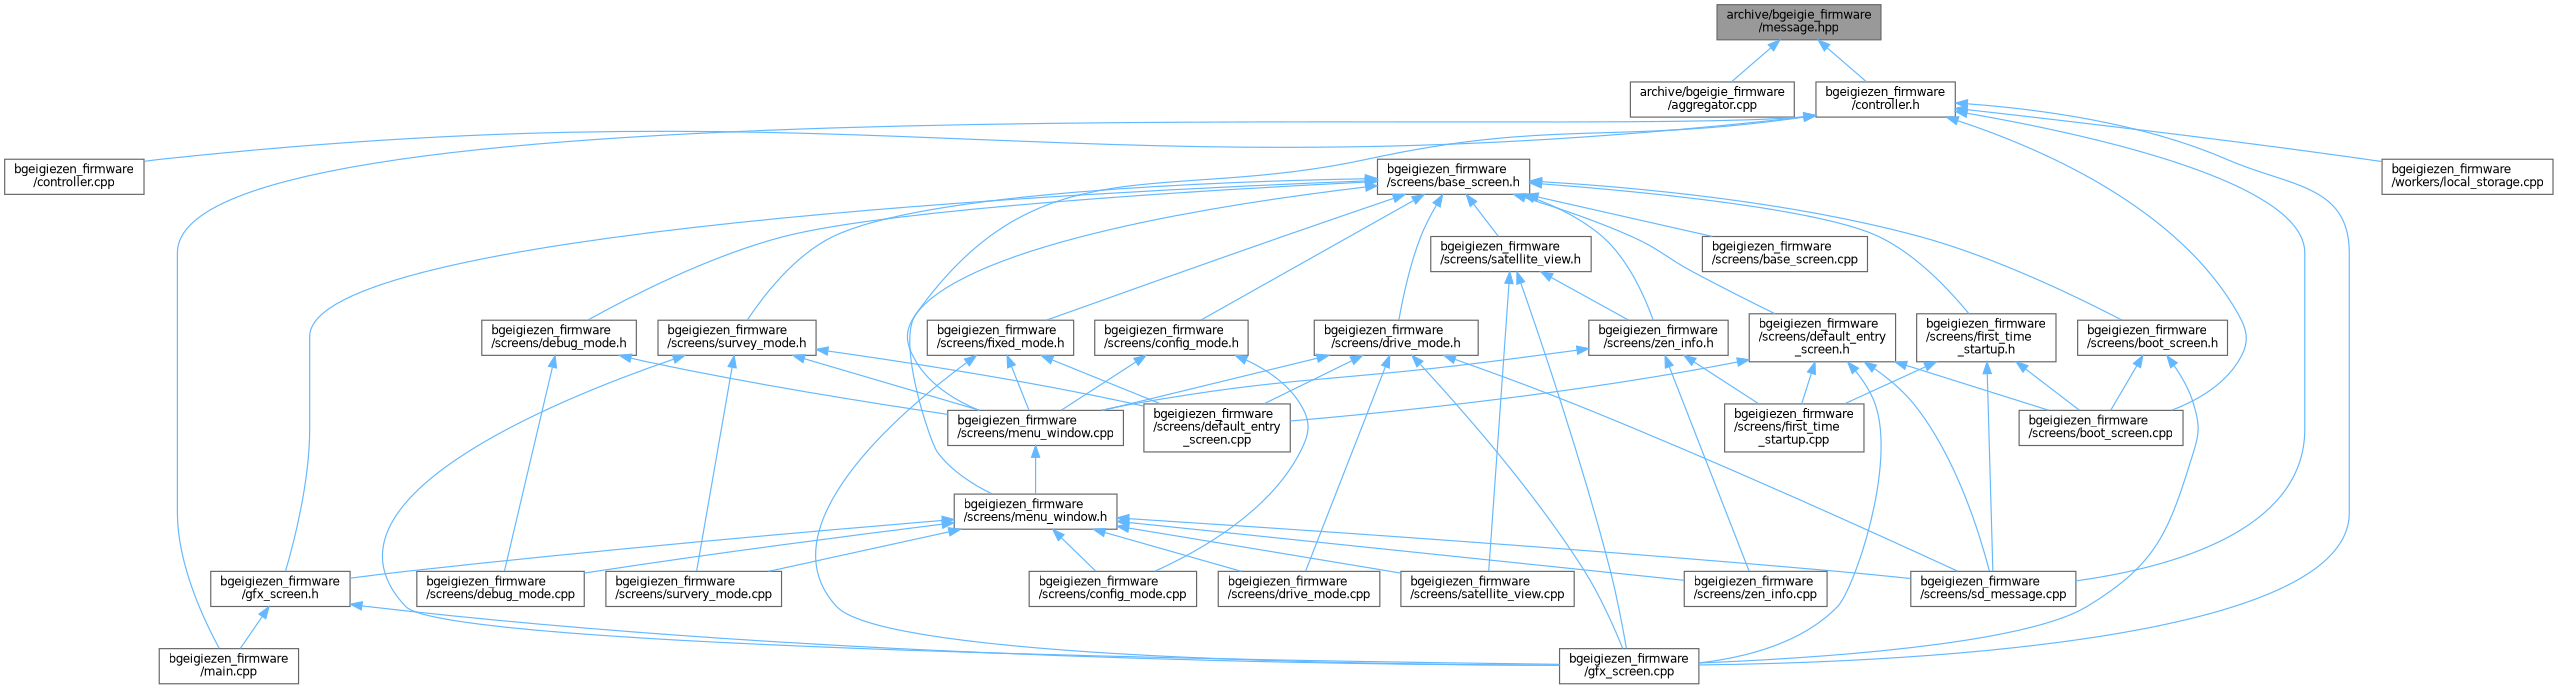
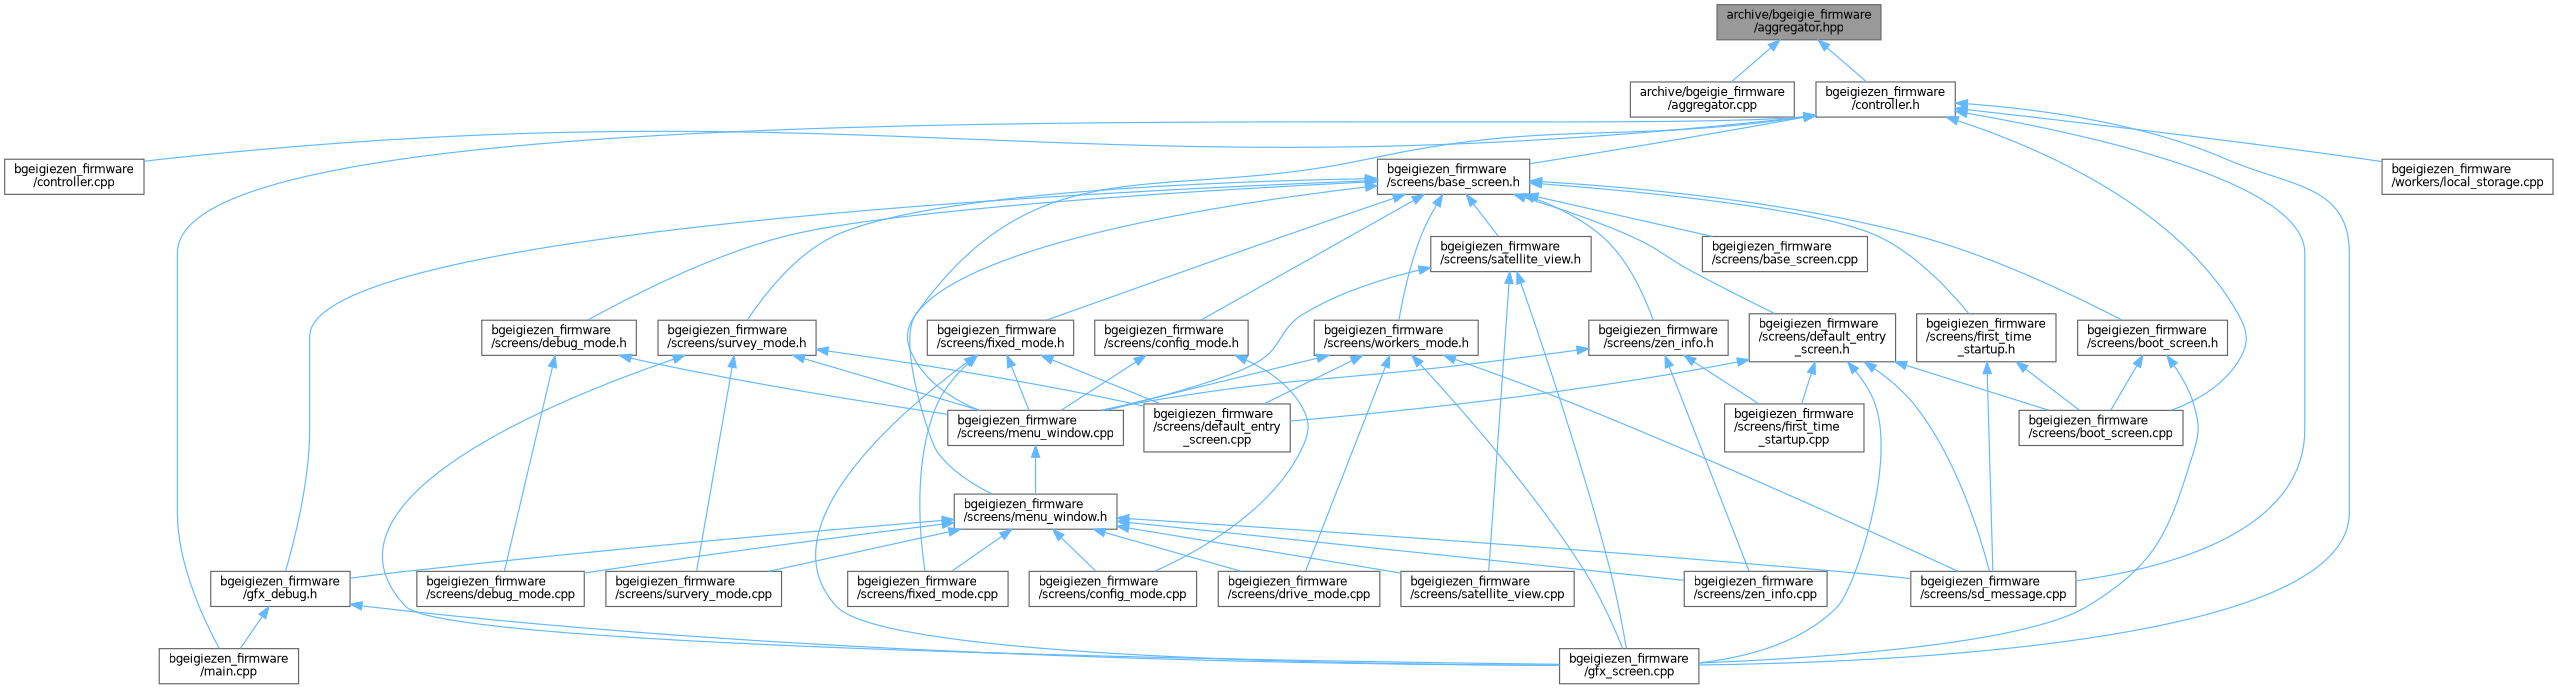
(1799, 22) -> (1799, 22)
none -> (1667, 141)
(1590, 299) -> (1270, 352)
(1396, 338) -> (1396, 338)
(1883, 386) -> none
(280, 589) -> (280, 589)
none -> (928, 589)
